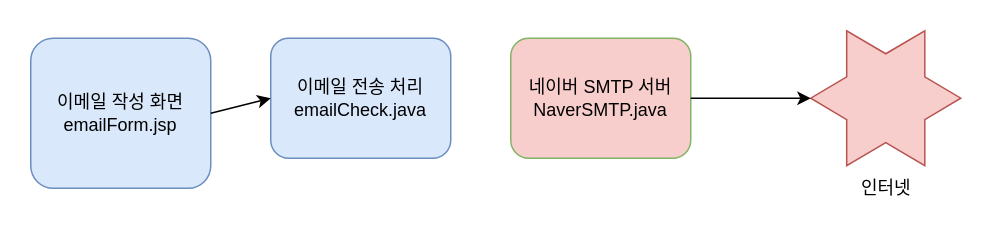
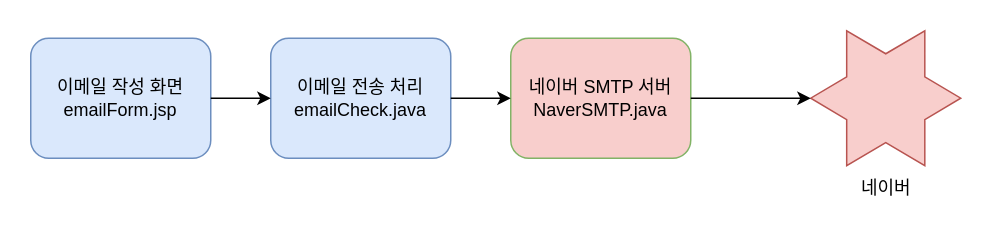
none -> (476, 98)
(121, 113) -> (121, 98)
(887, 188) -> (887, 188)
